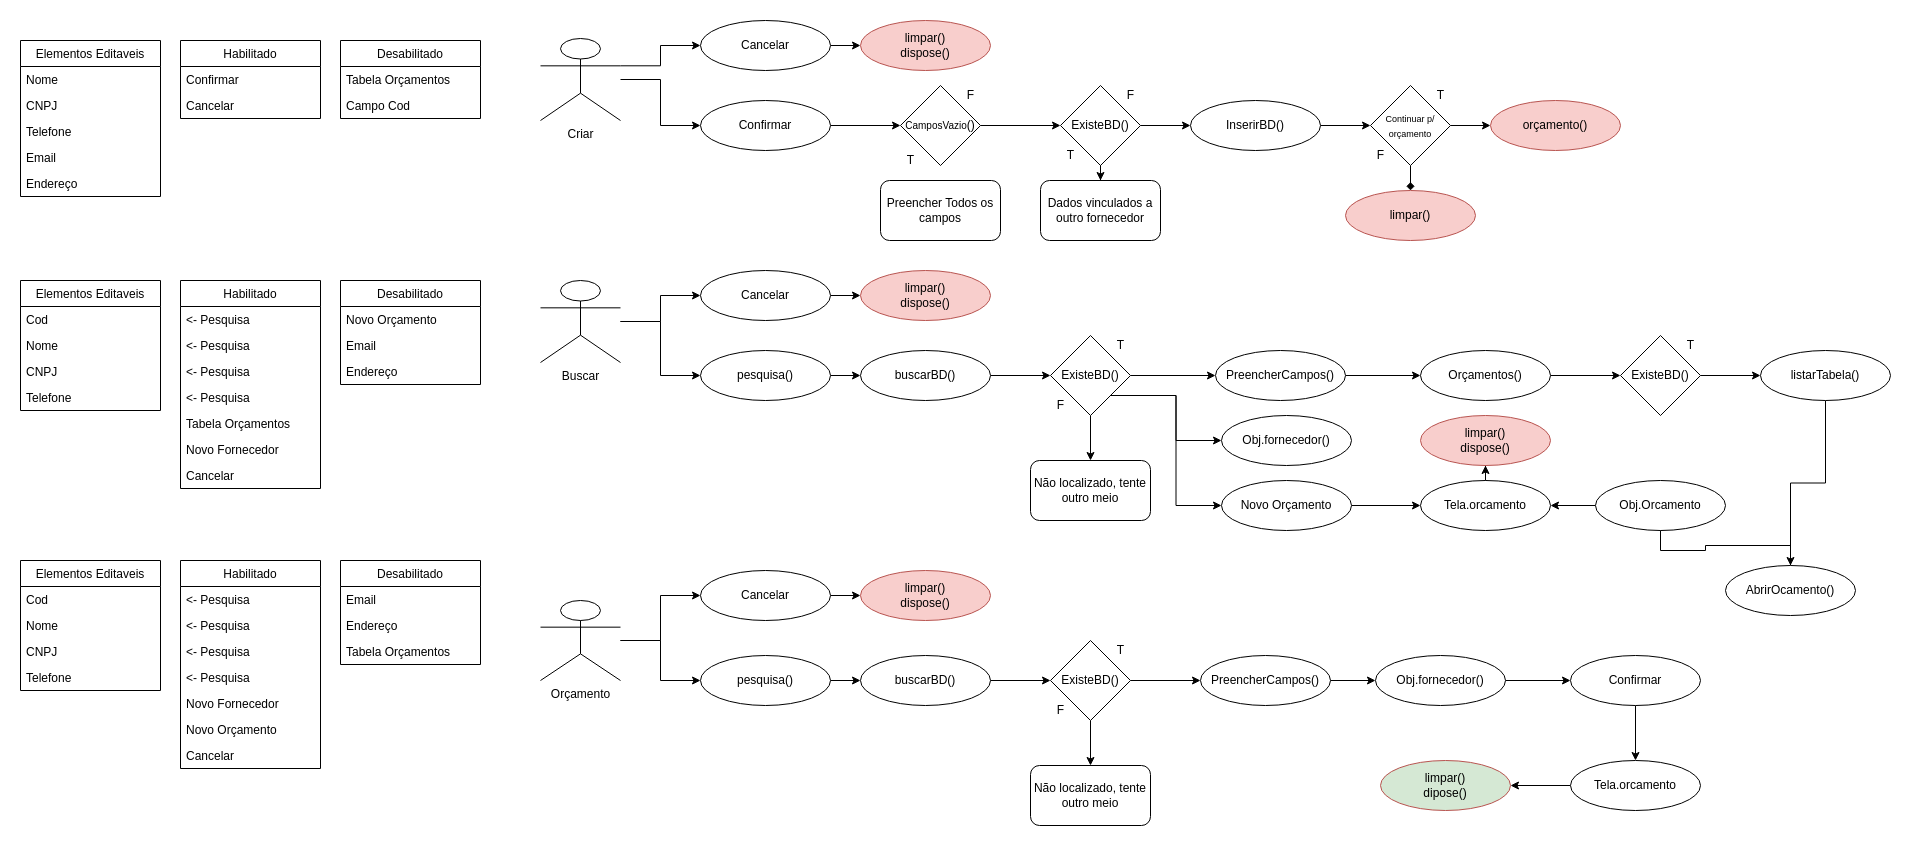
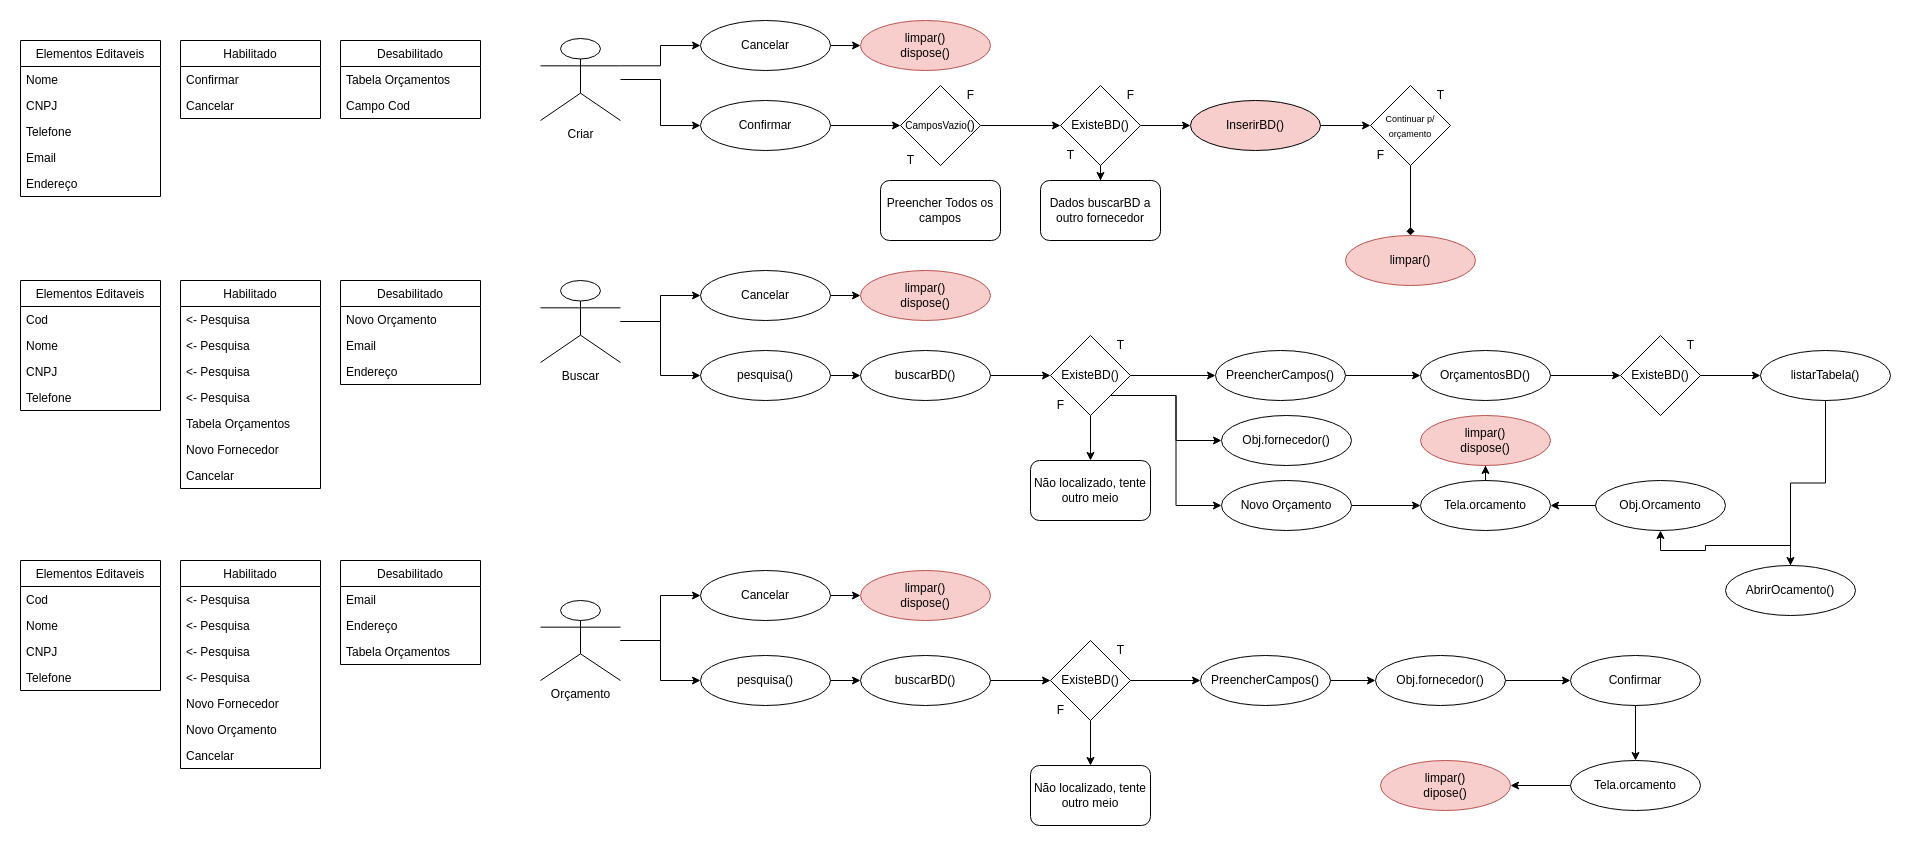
(1256, 126) -> (1256, 126)
(1467, 126) -> none
(1556, 126) -> none
(1101, 211) -> (1101, 211)
(1411, 216) -> (1411, 261)
(1486, 376) -> (1486, 376)
(1661, 536) -> (1661, 538)
(1446, 786) -> (1446, 786)
